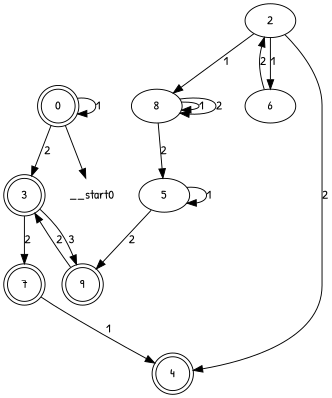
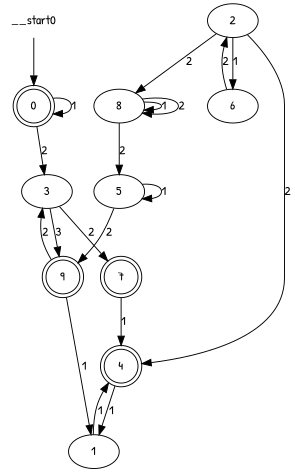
(226, 61) -> (189, 61)
(74, 147) -> (34, 57)
(24, 195) -> (47, 192)
none -> (94, 452)
